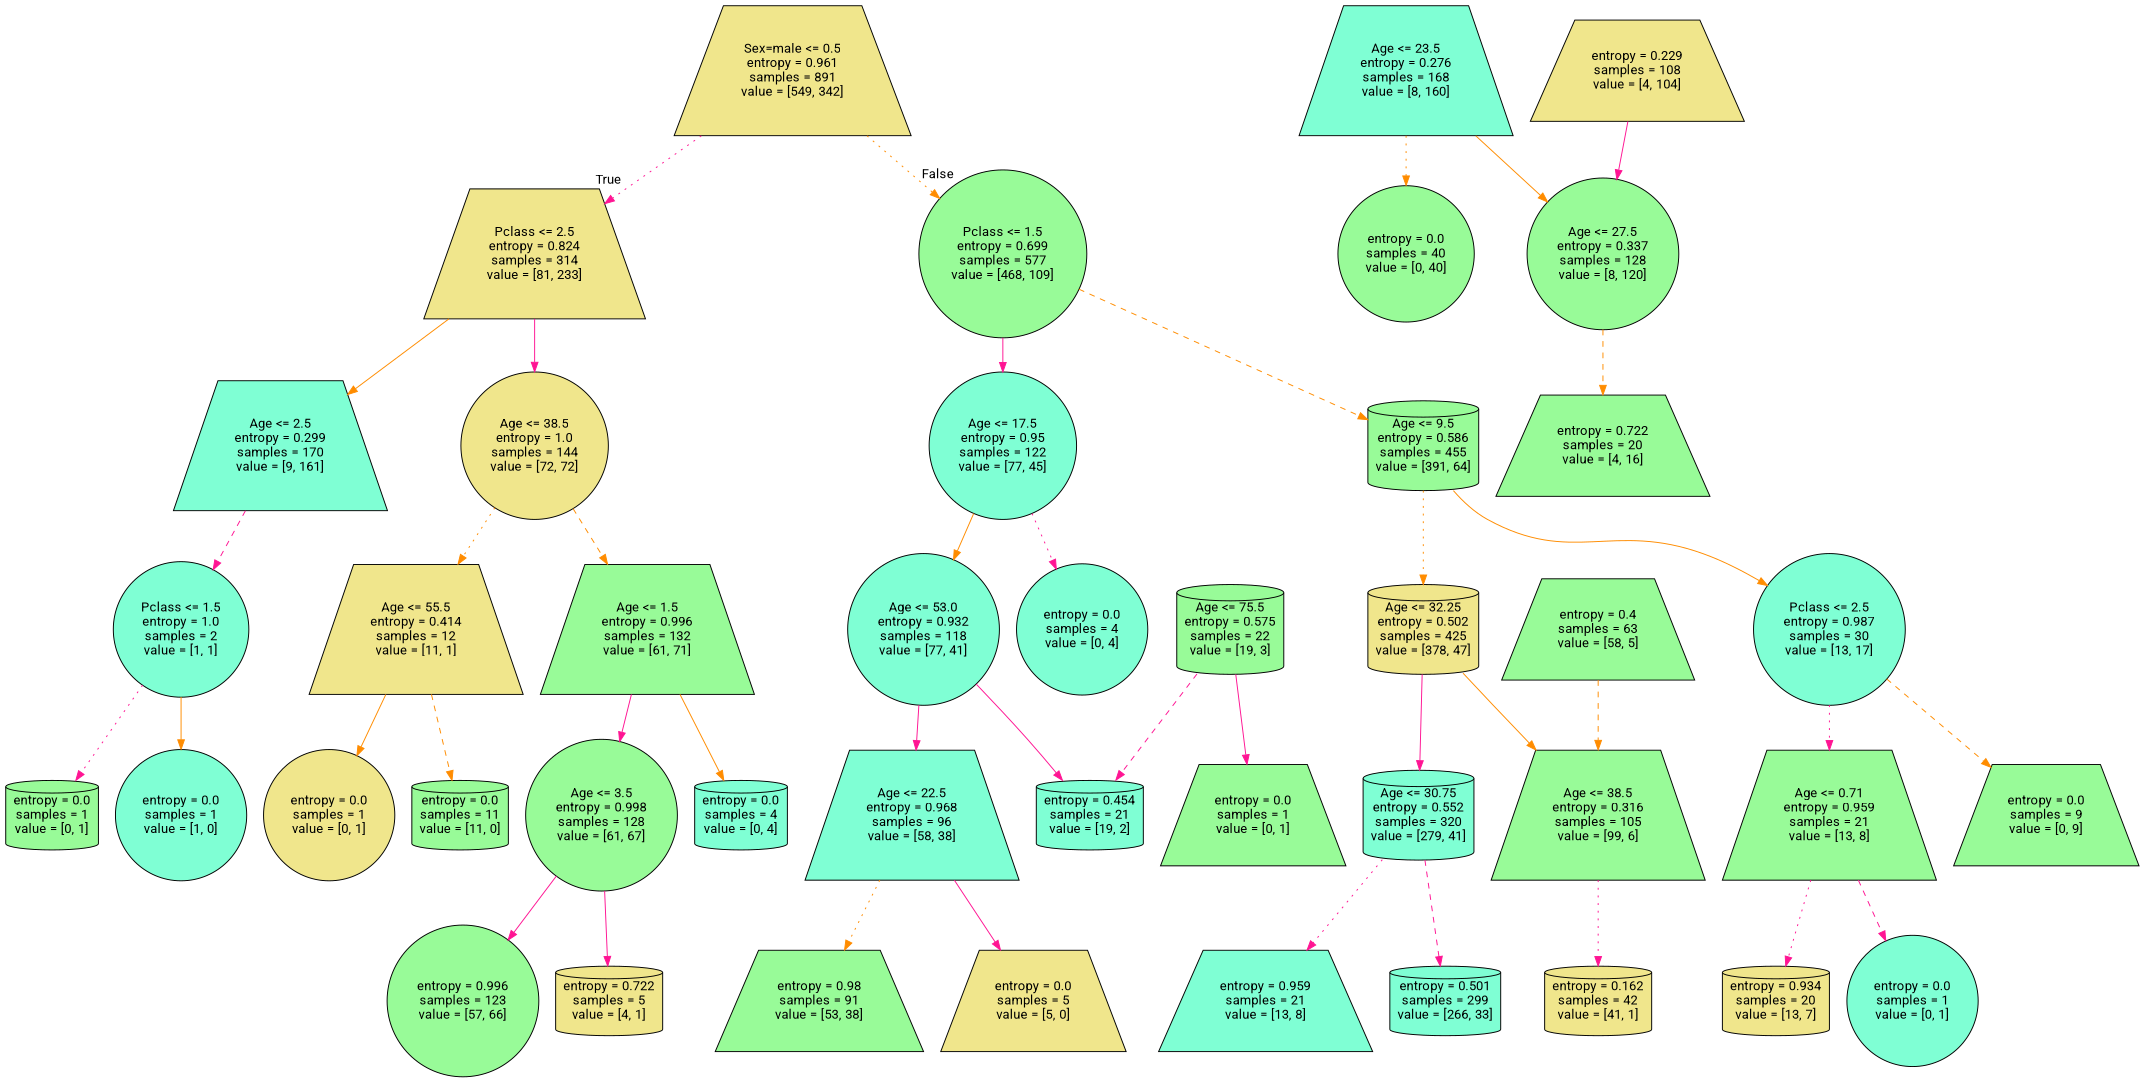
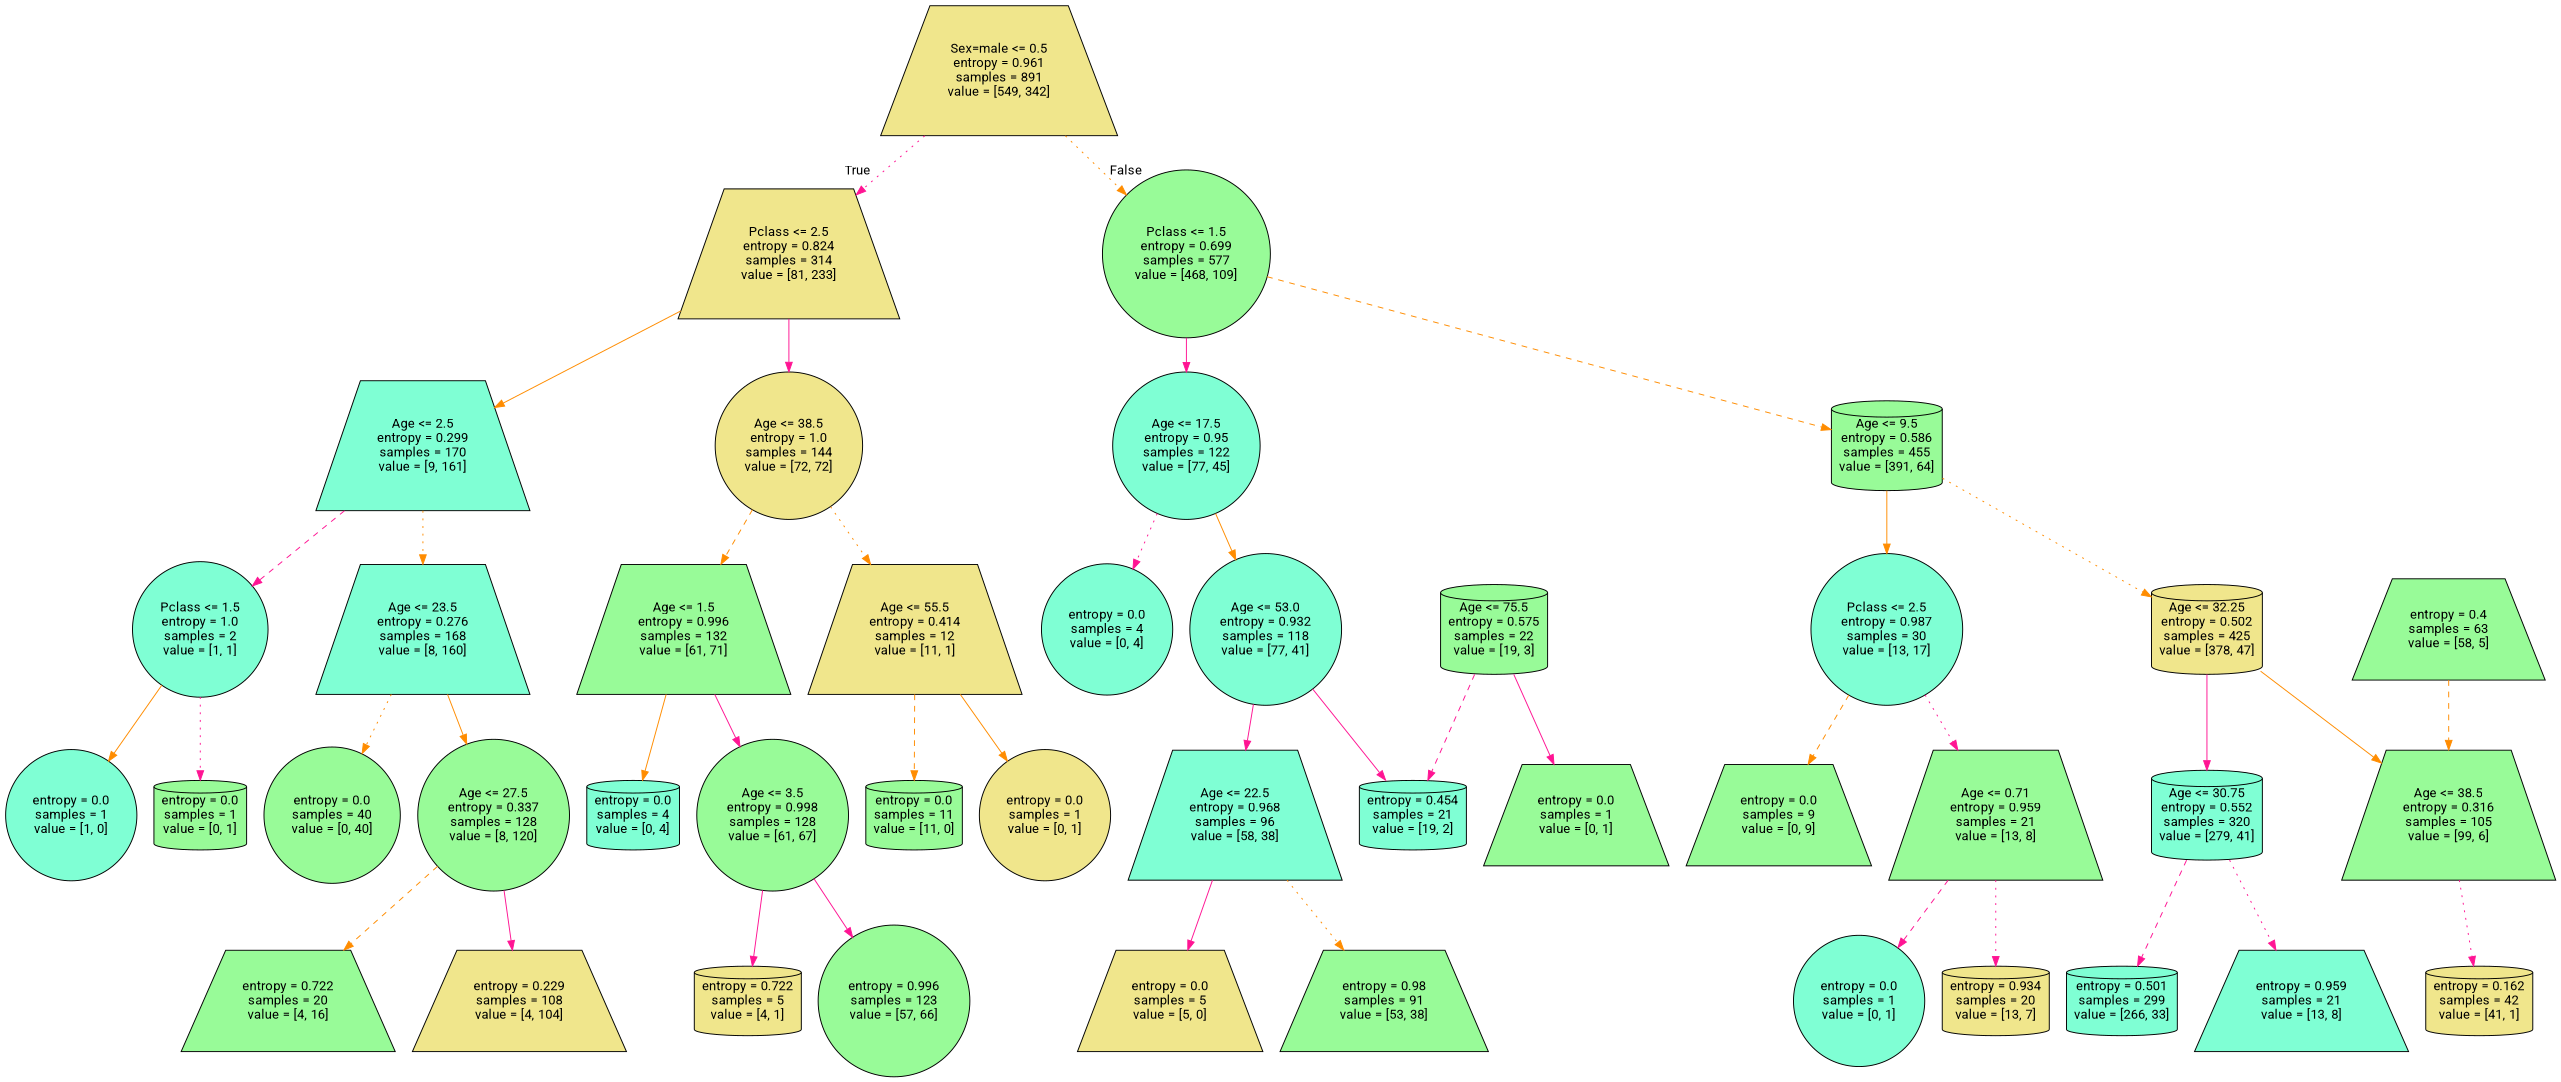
(1623, 146) -> (508, 915)
none -> (423, 533)
